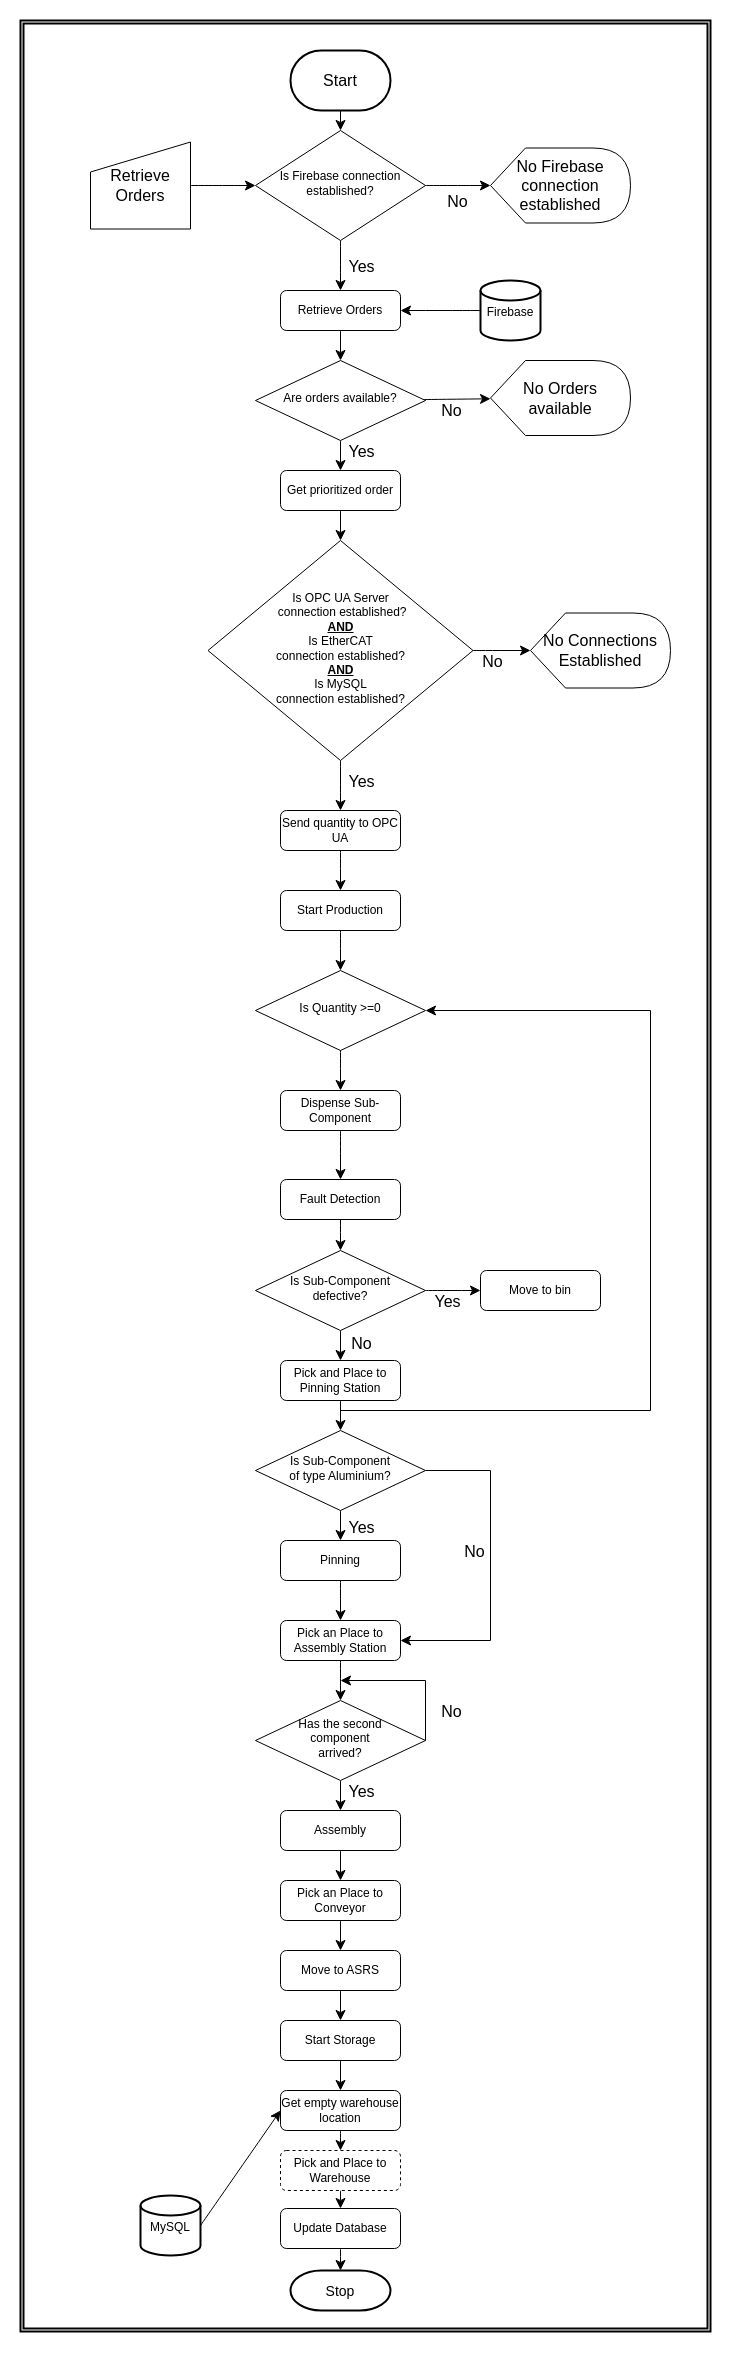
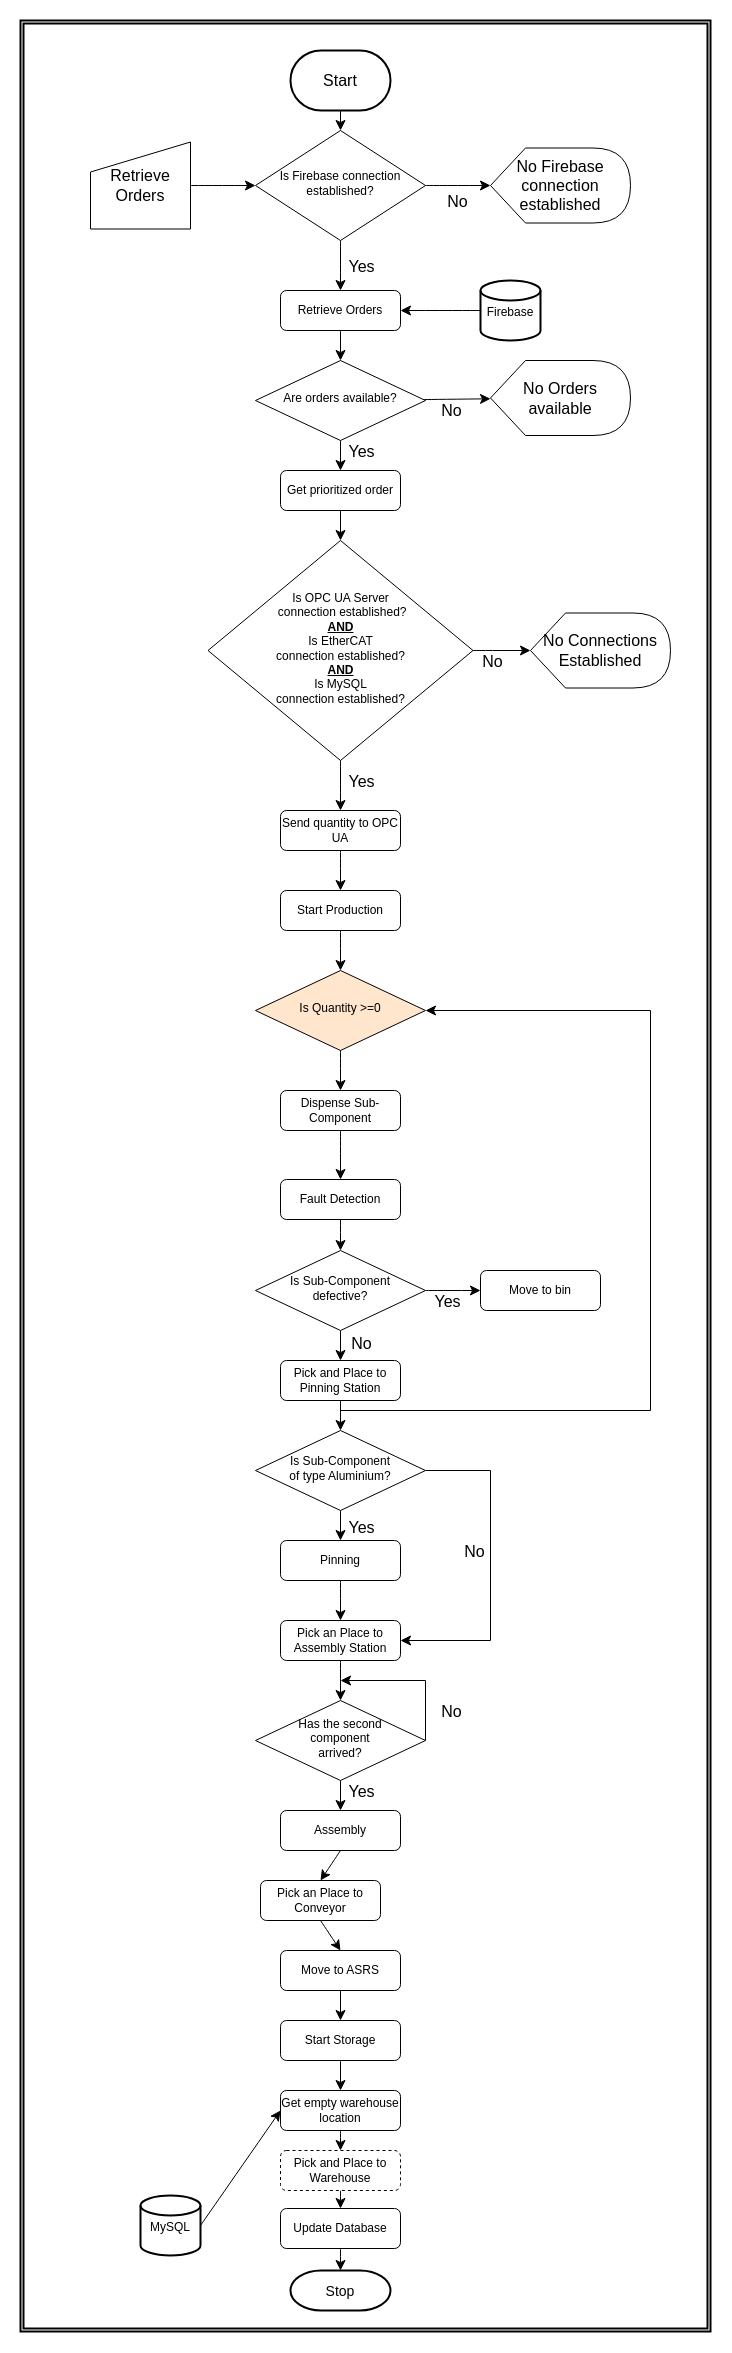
(341, 1011) -> (341, 1011)
(341, 1901) -> (321, 1901)
